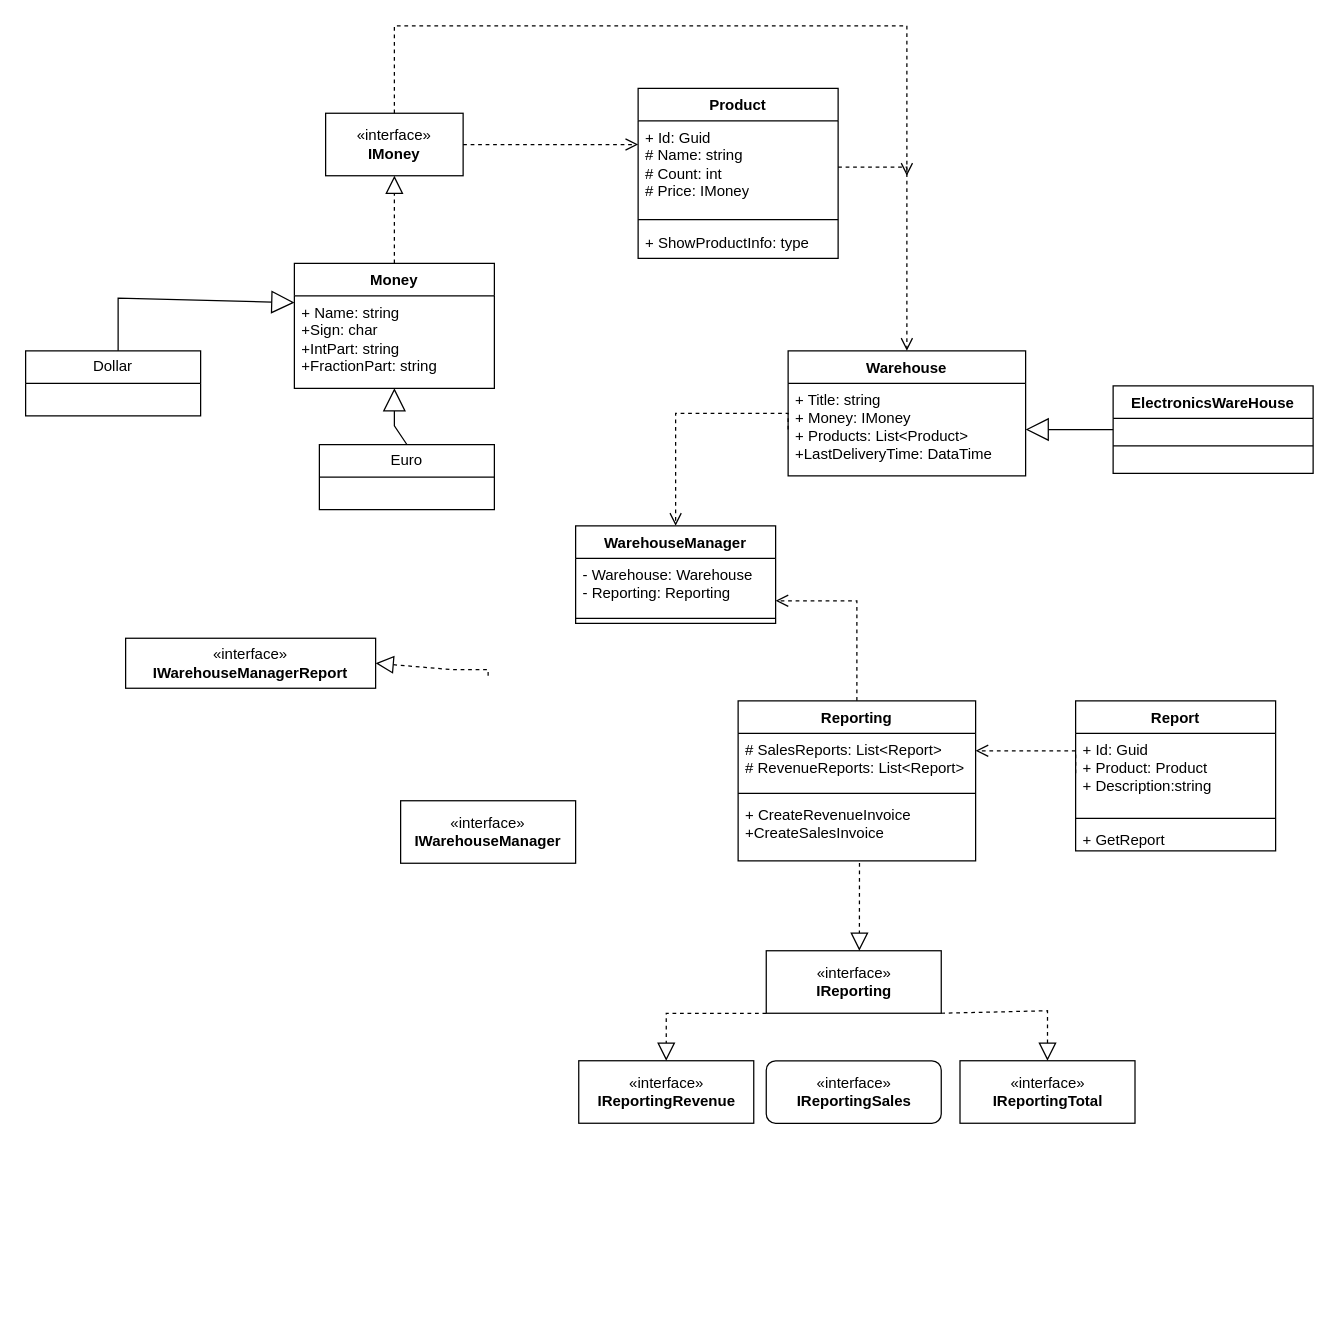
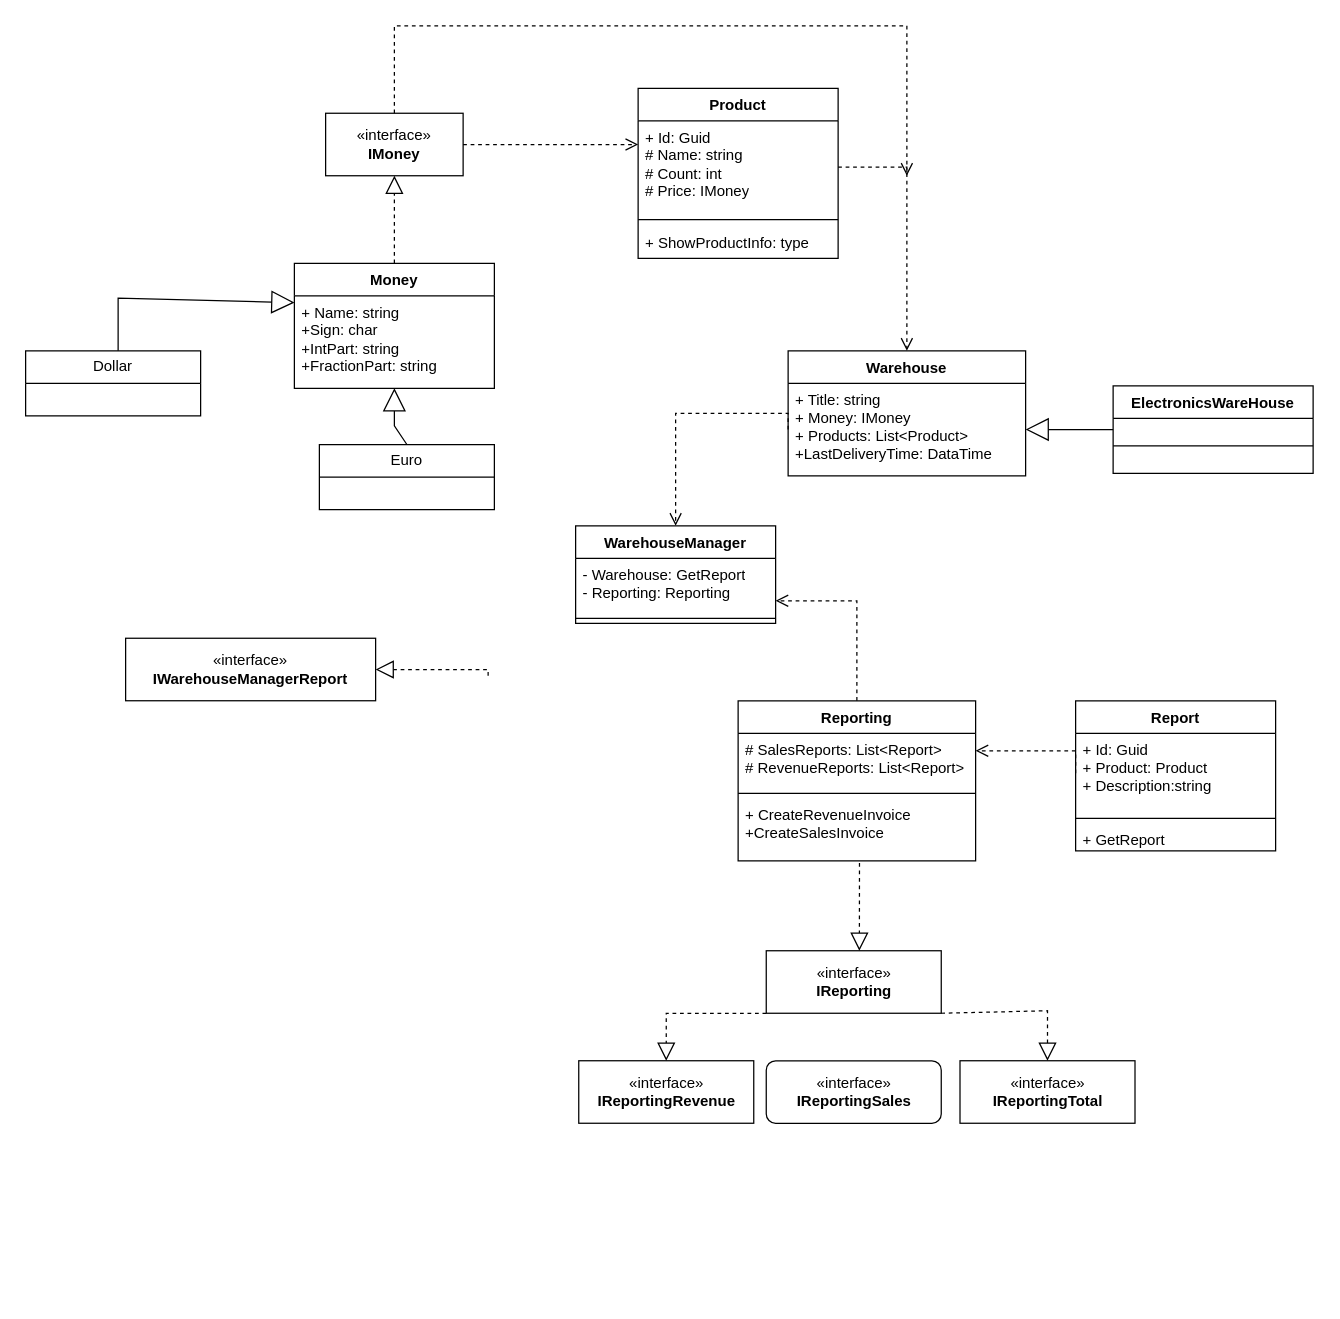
(670, 585) -> (670, 585)
(251, 663) -> (251, 669)
(488, 832) -> none
